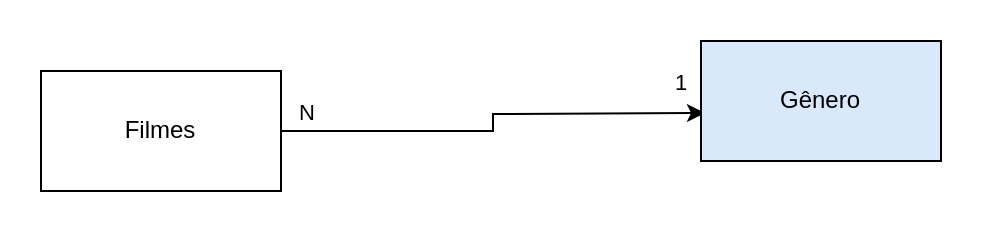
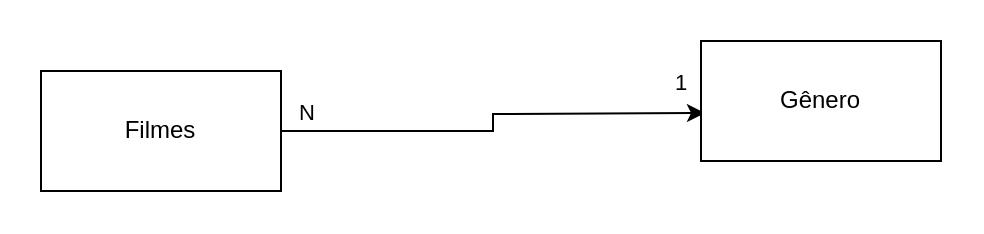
(821, 101) -> (821, 101)
